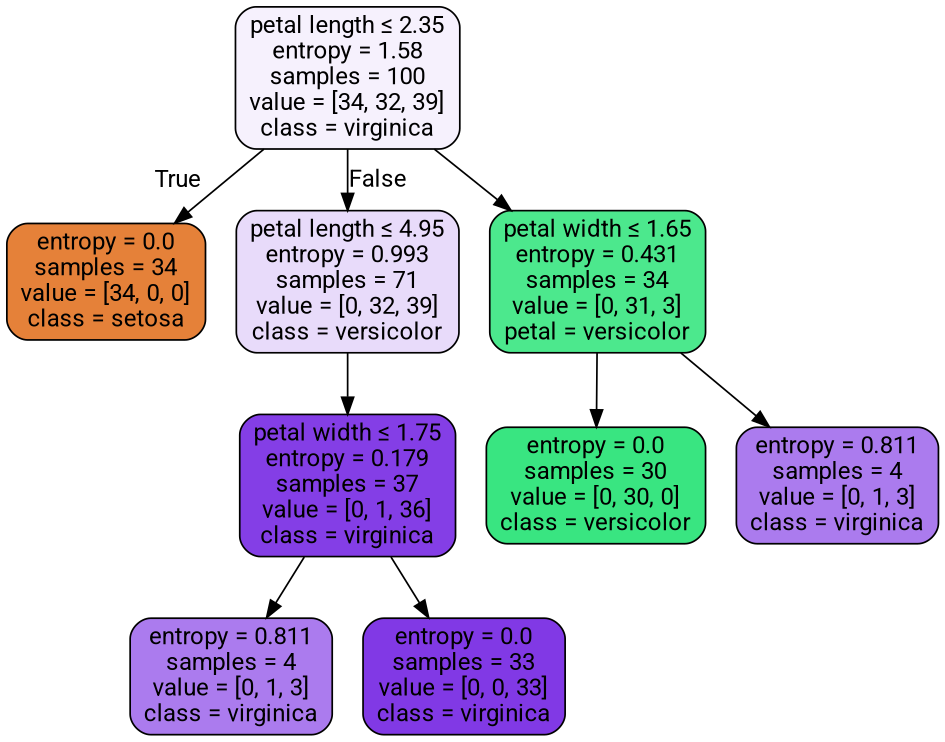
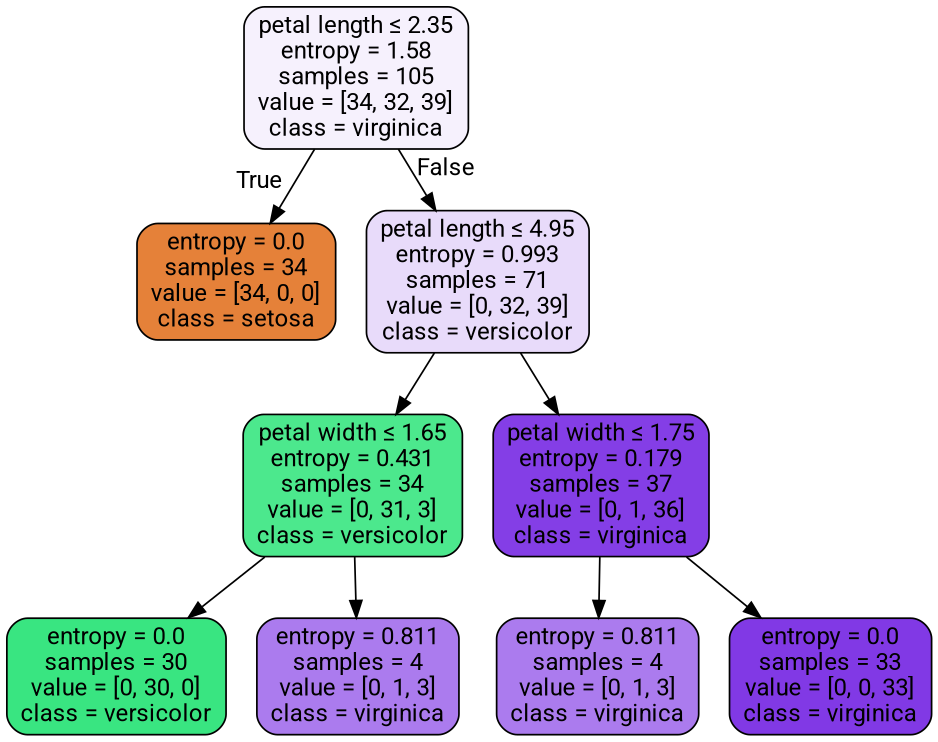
(348, 77) -> (356, 77)
(466, 174) -> (420, 376)
(598, 332) -> (353, 536)
